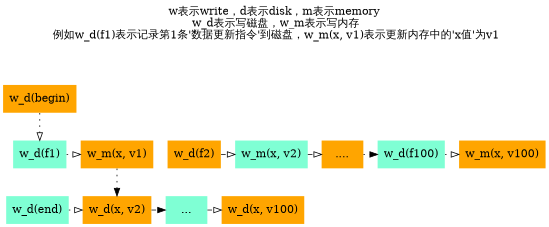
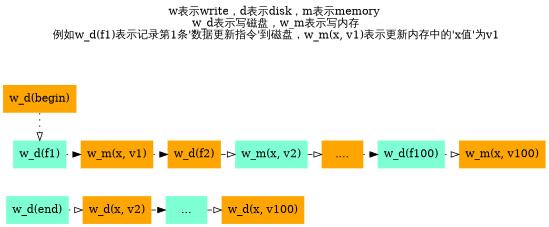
(70, 154) -> (70, 154)
(117, 178) -> (157, 154)
